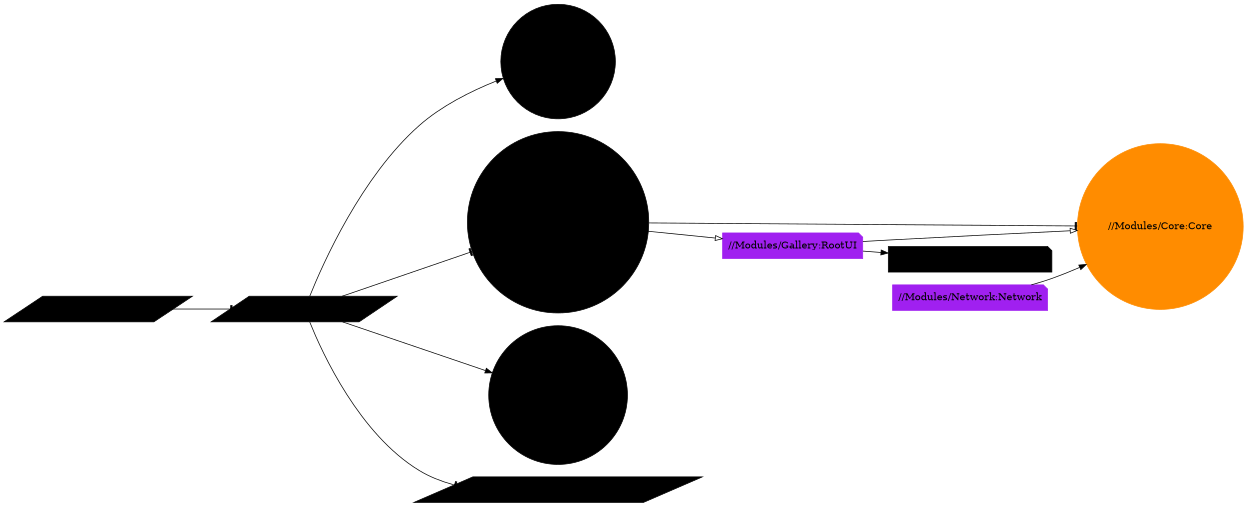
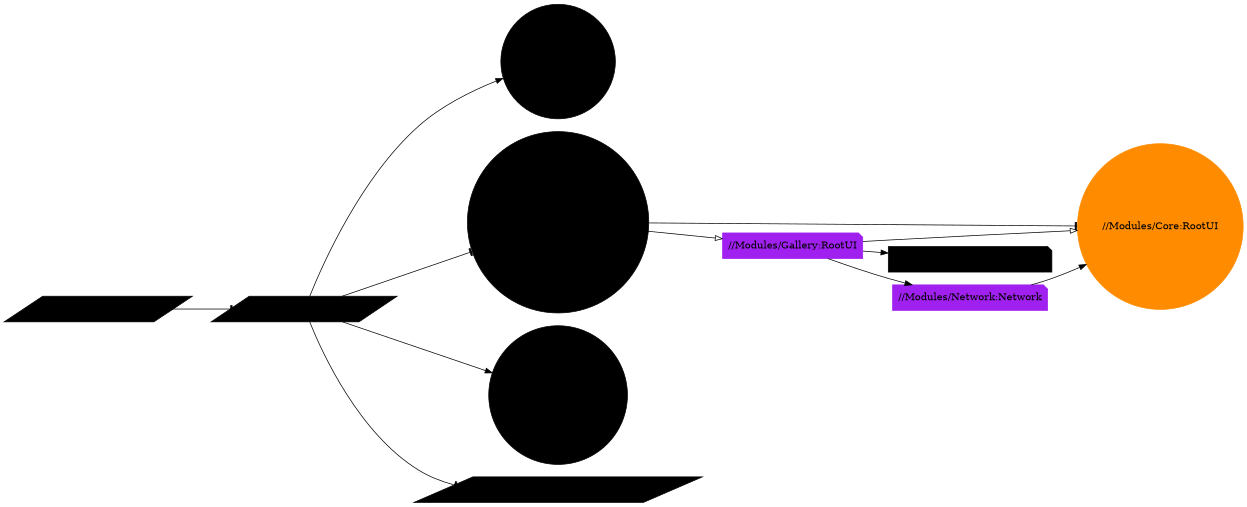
(1160, 227) -> (1160, 227)
none -> (866, 272)
